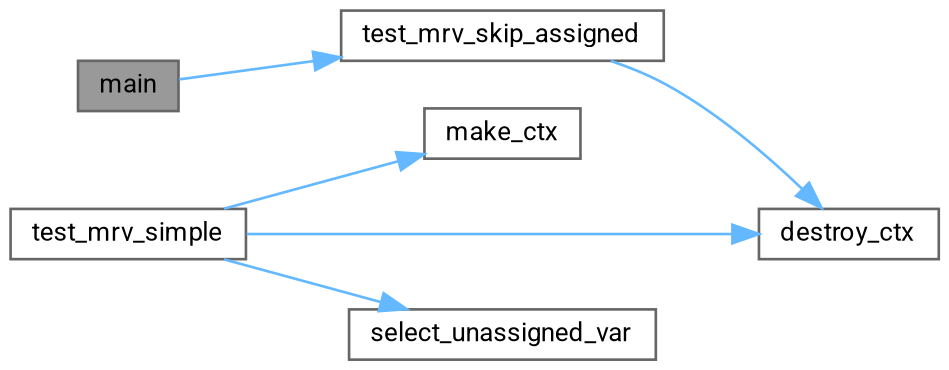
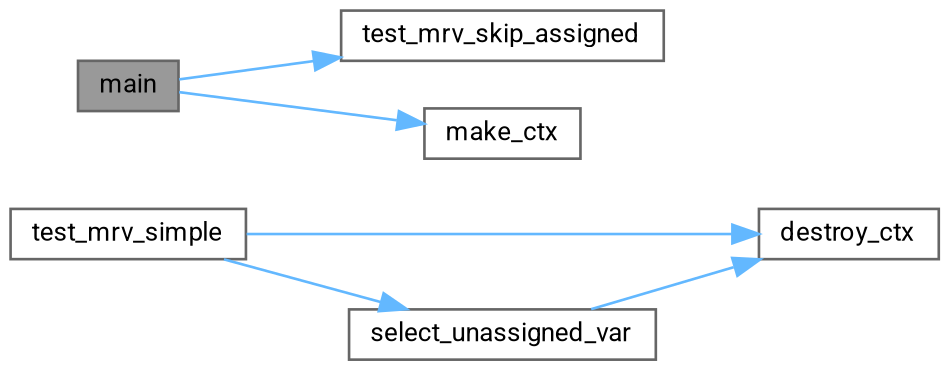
(713, 114) -> (662, 288)
(311, 185) -> (288, 106)
